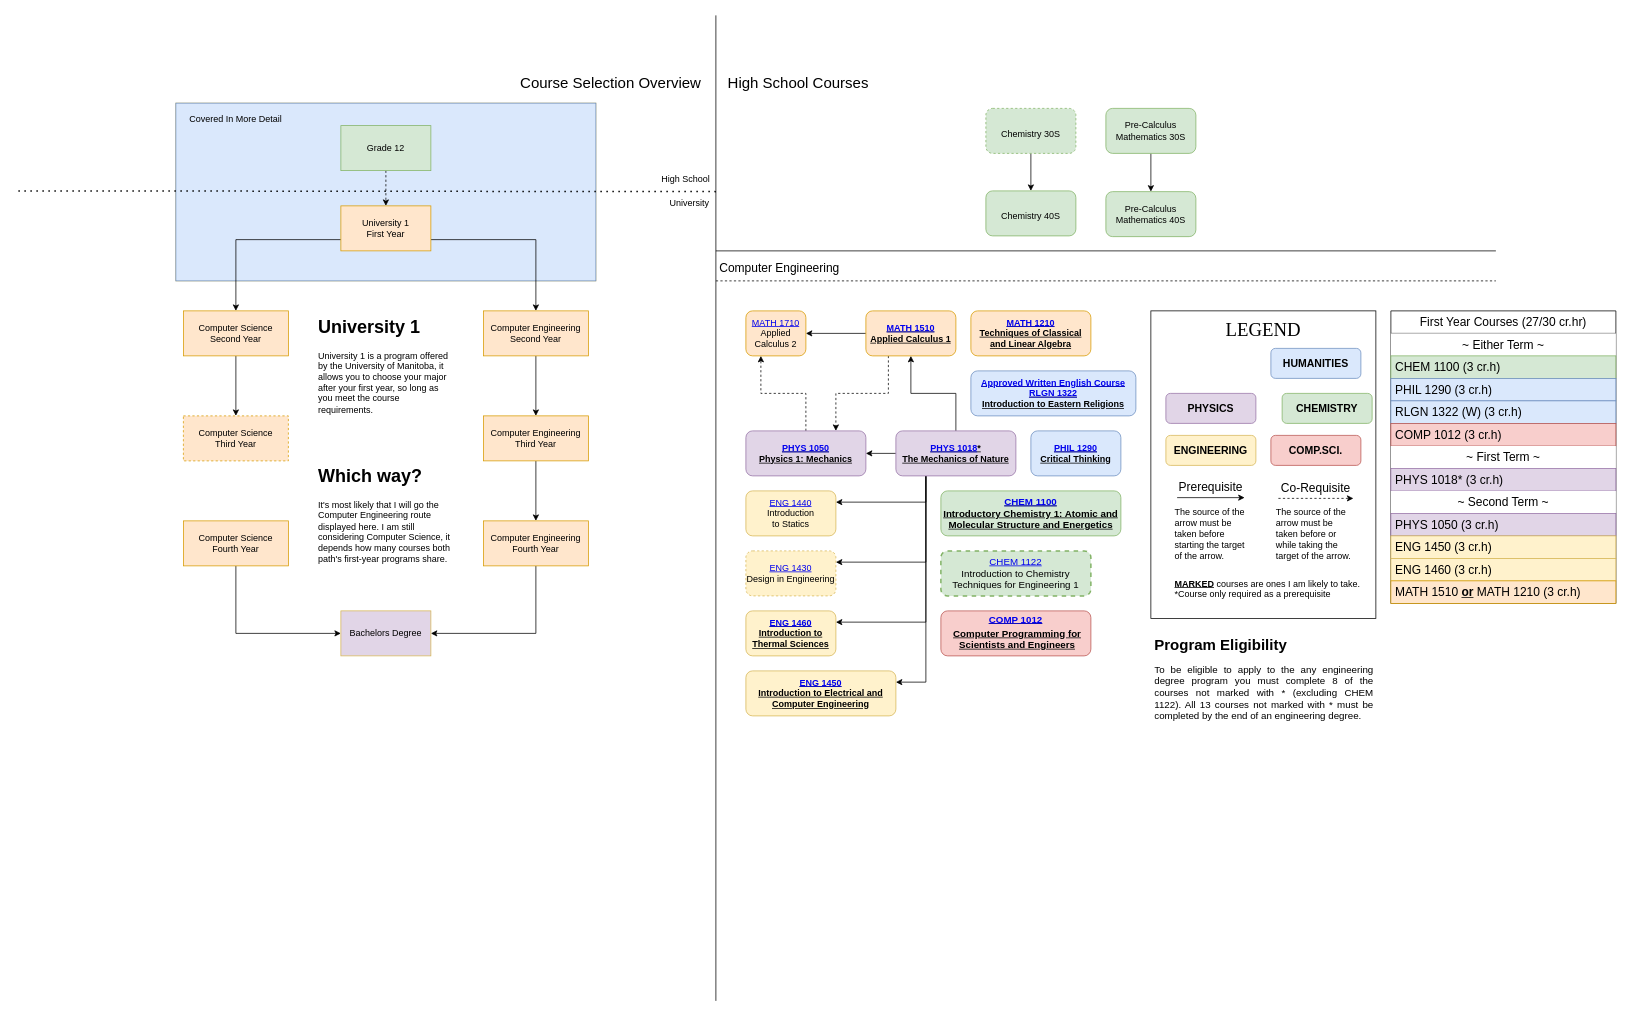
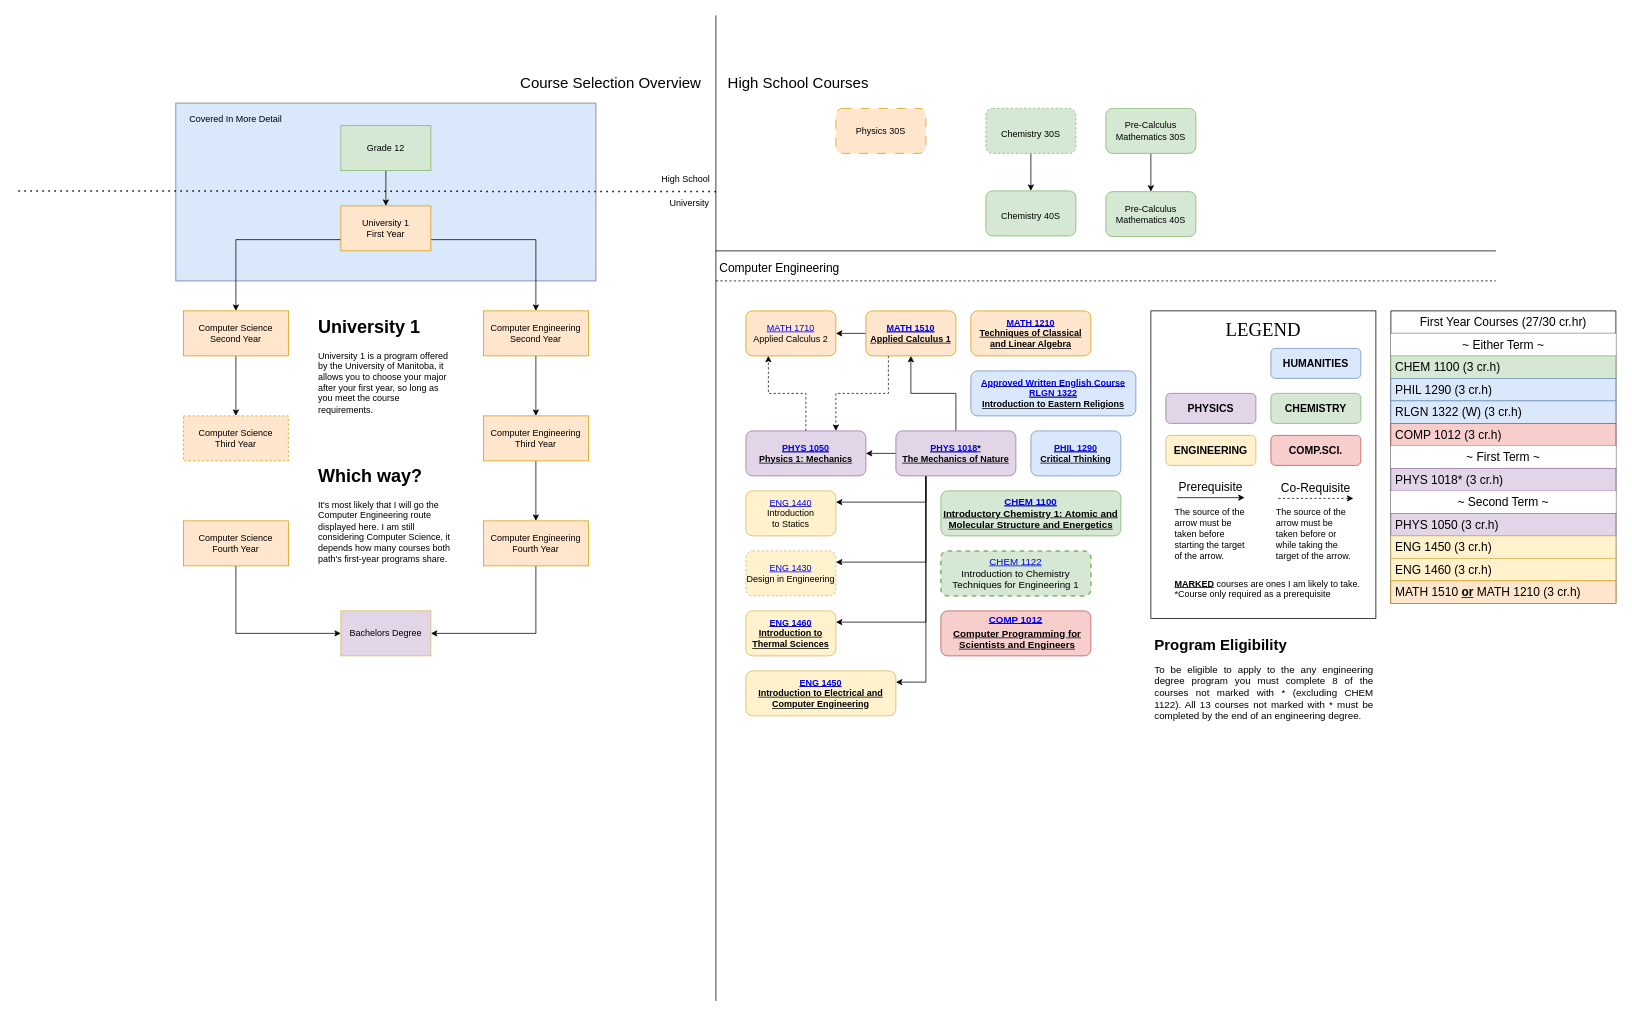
none -> (881, 131)
(386, 185) -> (386, 185)
(776, 333) -> (791, 333)
(1327, 408) -> (1316, 408)
